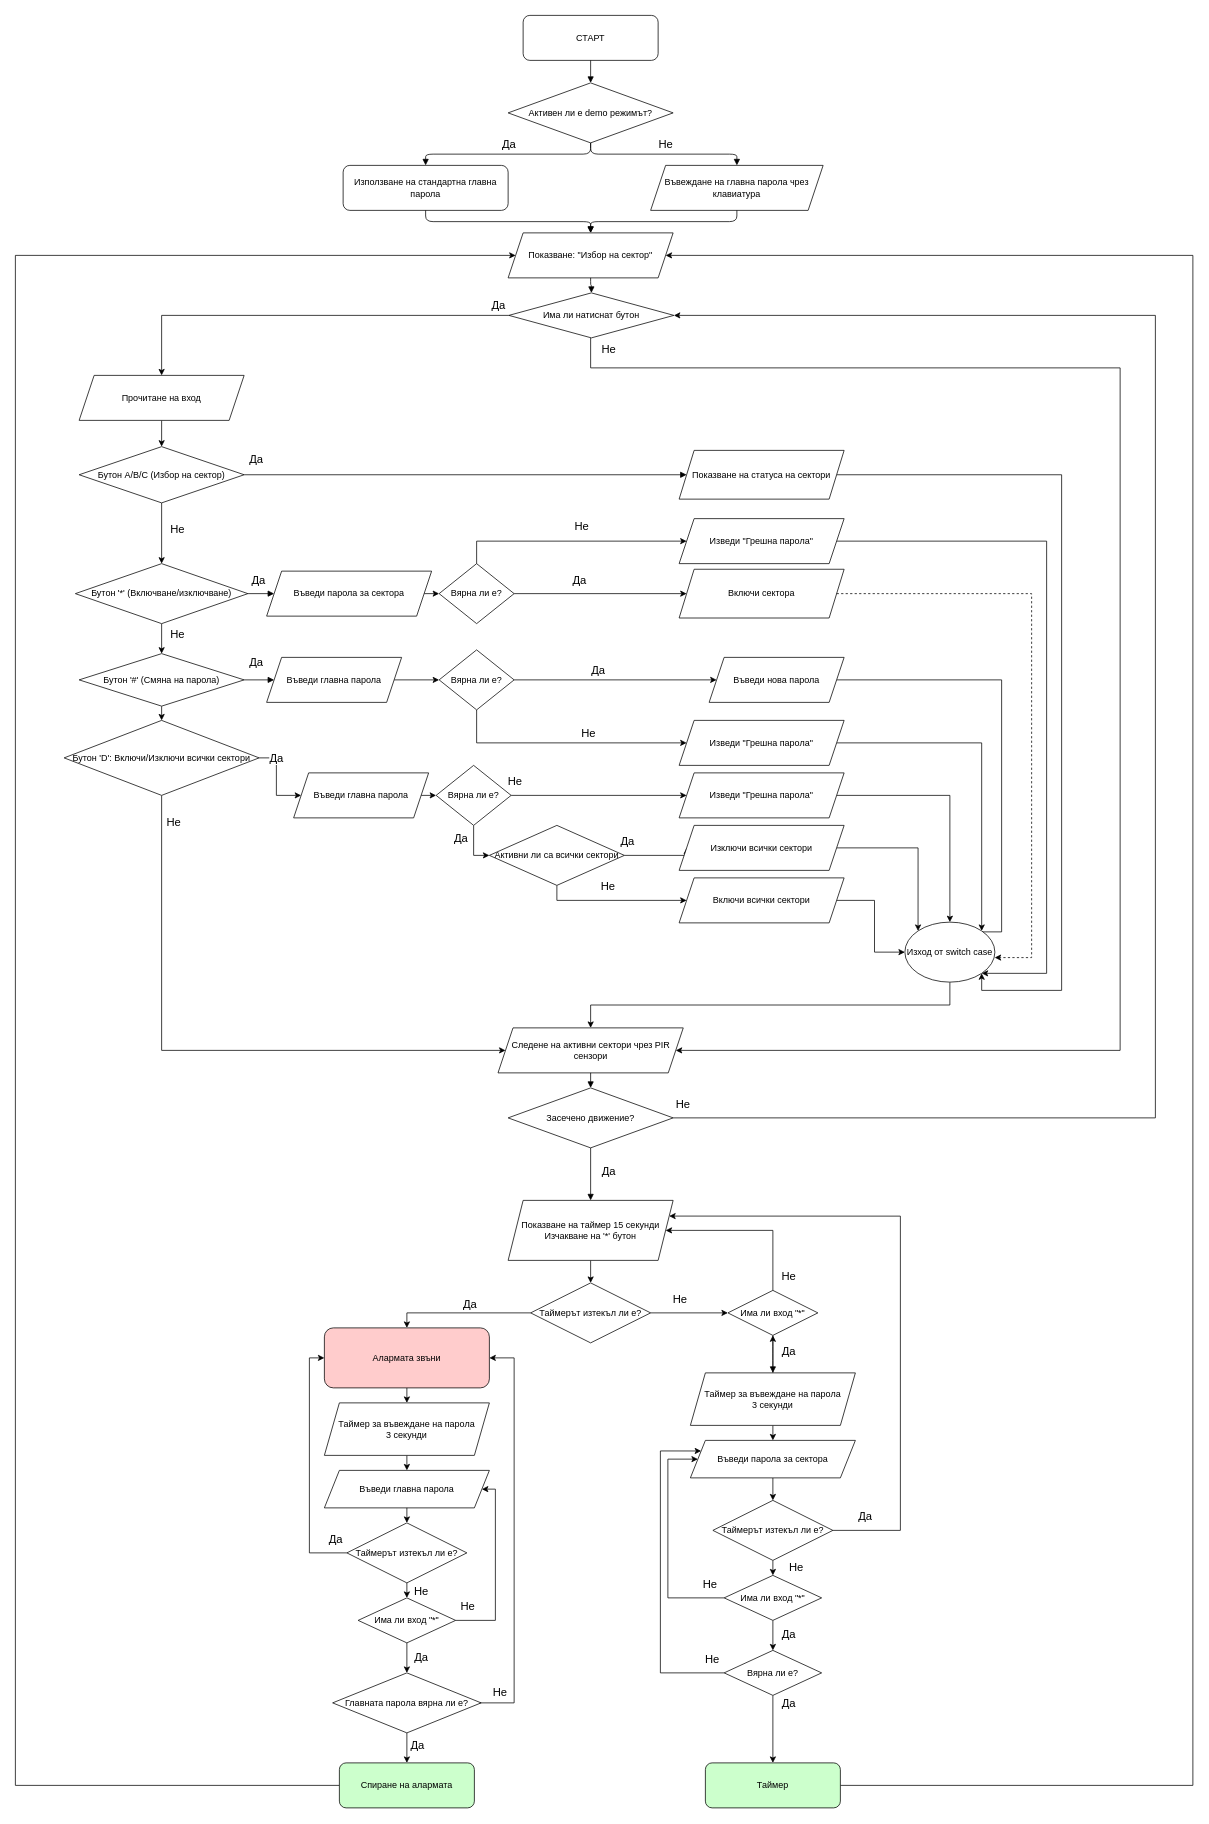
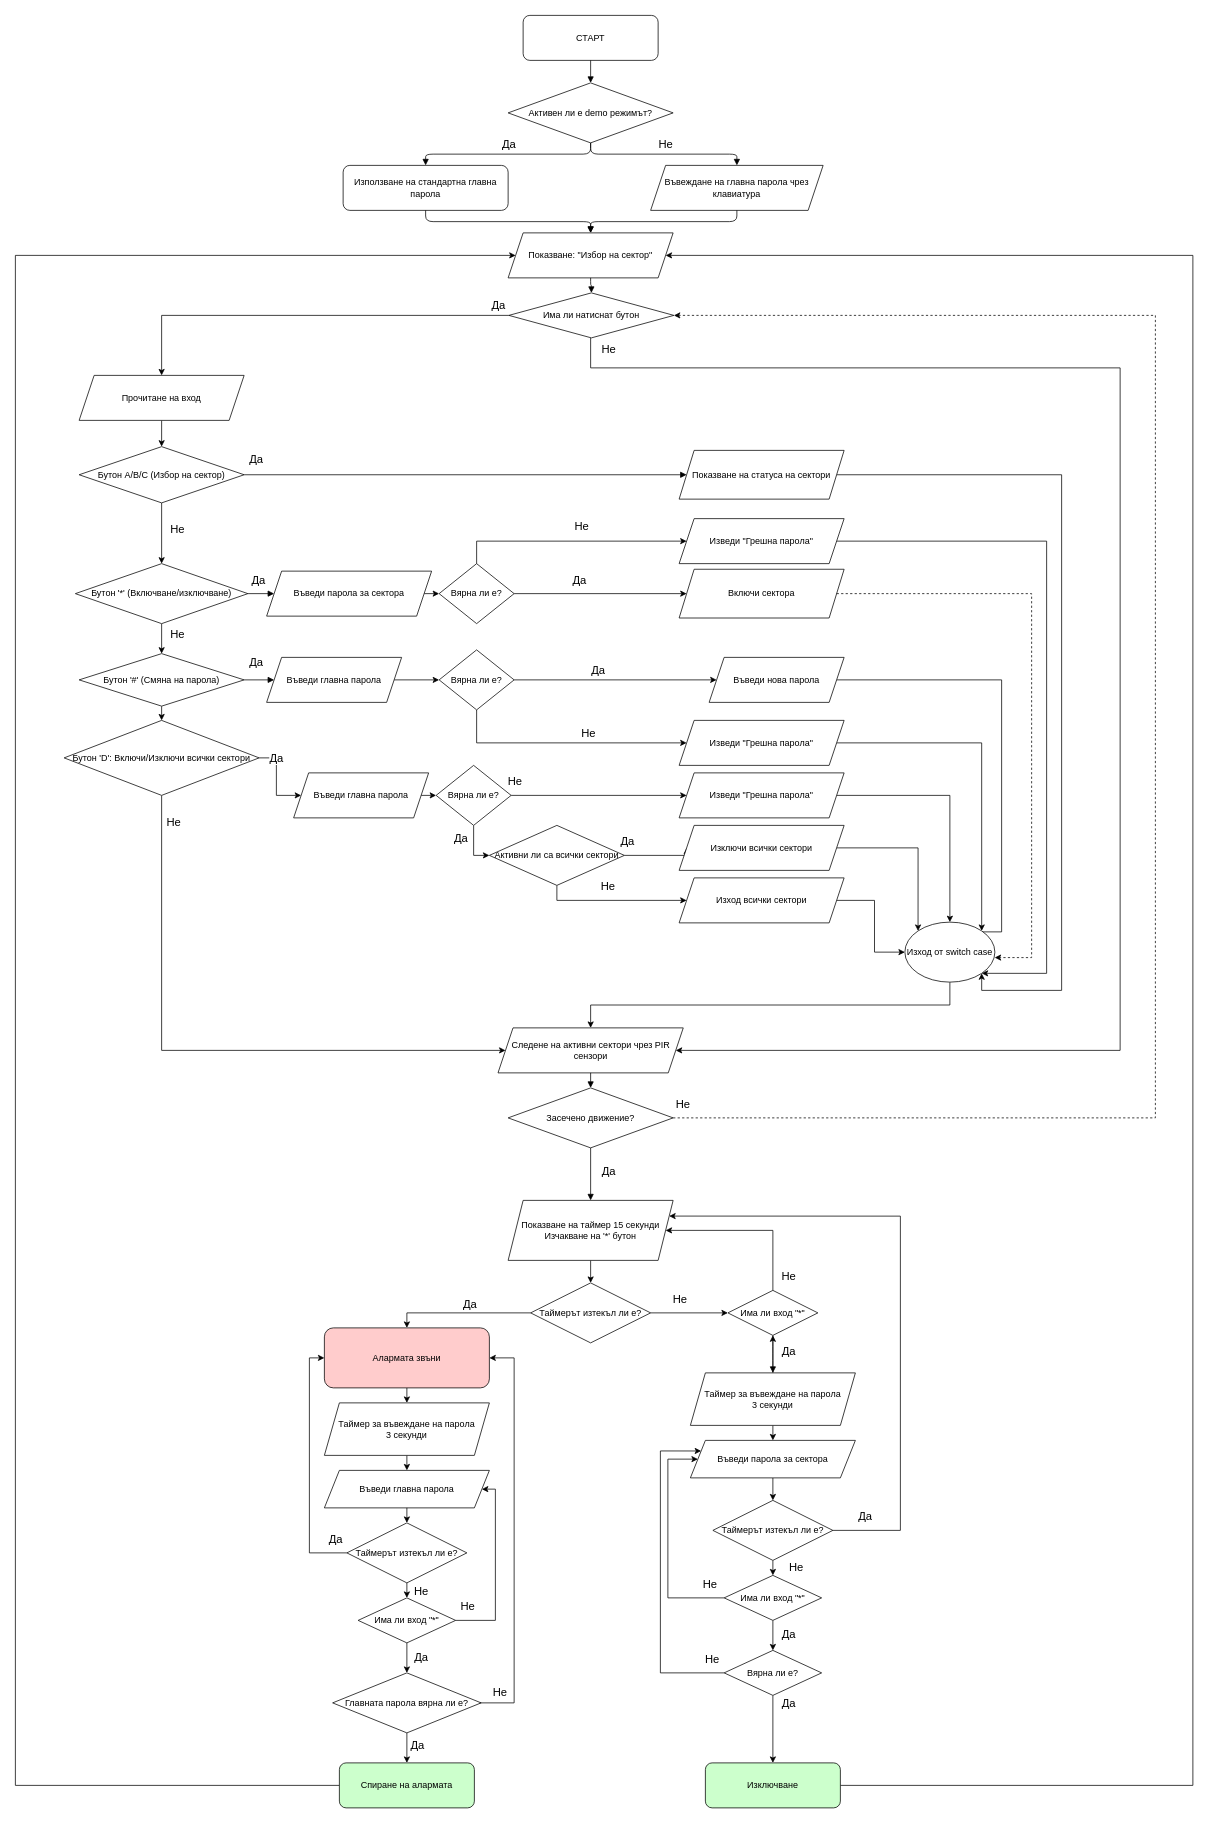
(1155, 720) -> (1155, 720)
(762, 900) -> (762, 900)
(773, 1785) -> (773, 1785)
